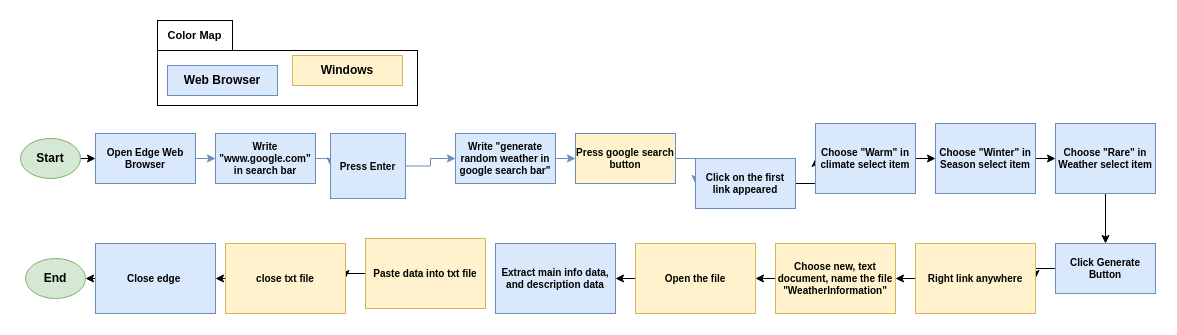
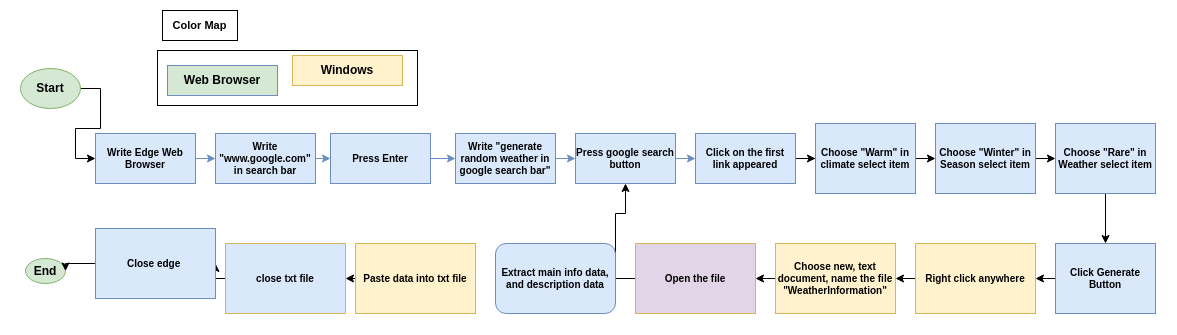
(195, 36) -> (200, 26)
(223, 81) -> (223, 81)
(51, 159) -> (51, 89)
(146, 159) -> (146, 159)
(626, 159) -> (626, 159)
(368, 166) -> (381, 159)
(746, 184) -> (746, 159)
(1106, 269) -> (1106, 279)
(426, 274) -> (416, 279)
(56, 279) -> (46, 271)
(156, 279) -> (156, 264)
(286, 279) -> (286, 279)
(556, 279) -> (556, 279)
(623, 279) -> (616, 217)
(696, 279) -> (696, 279)
(976, 279) -> (976, 279)
